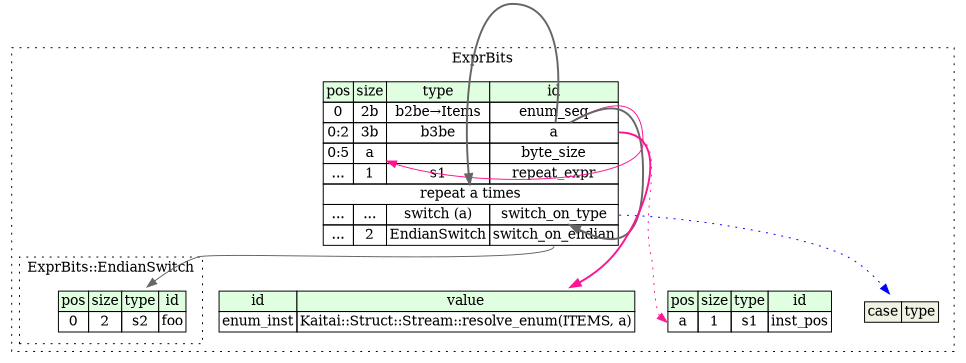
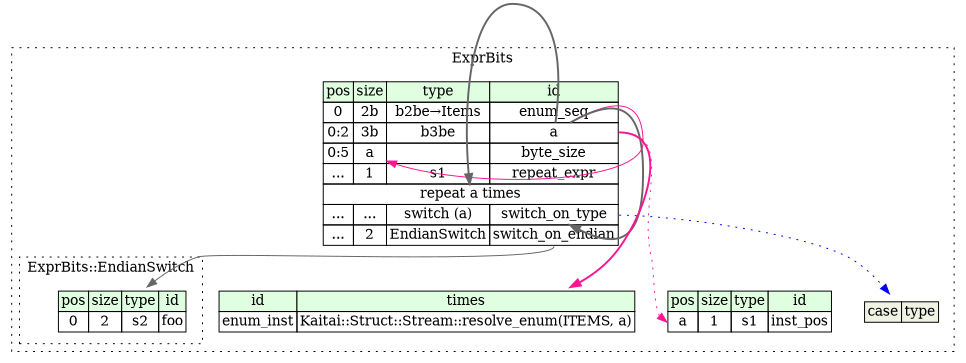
(466, 301) -> (466, 301)
